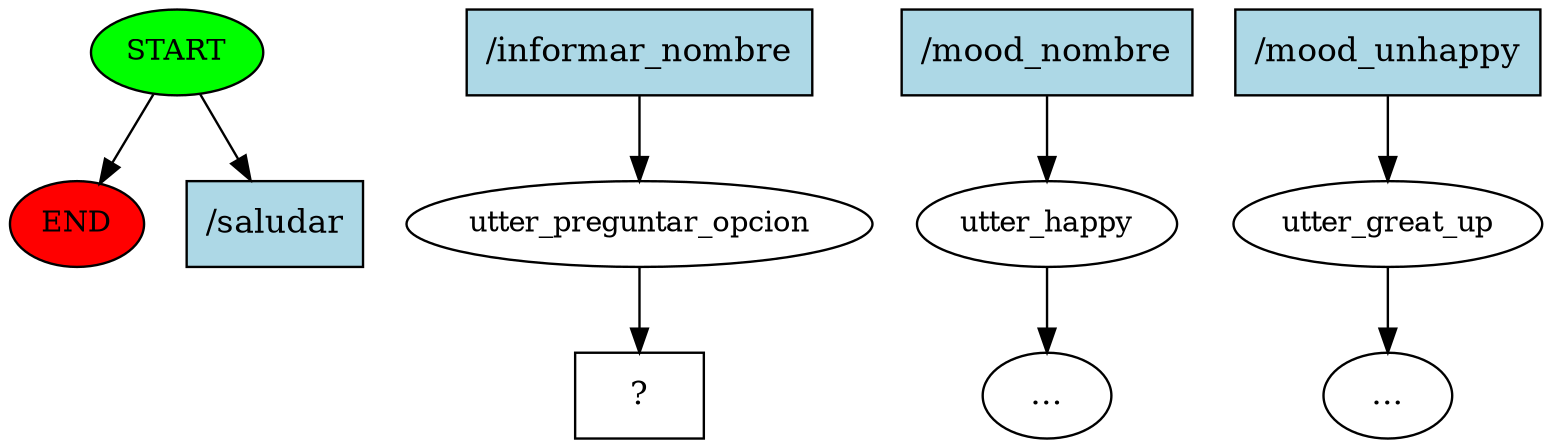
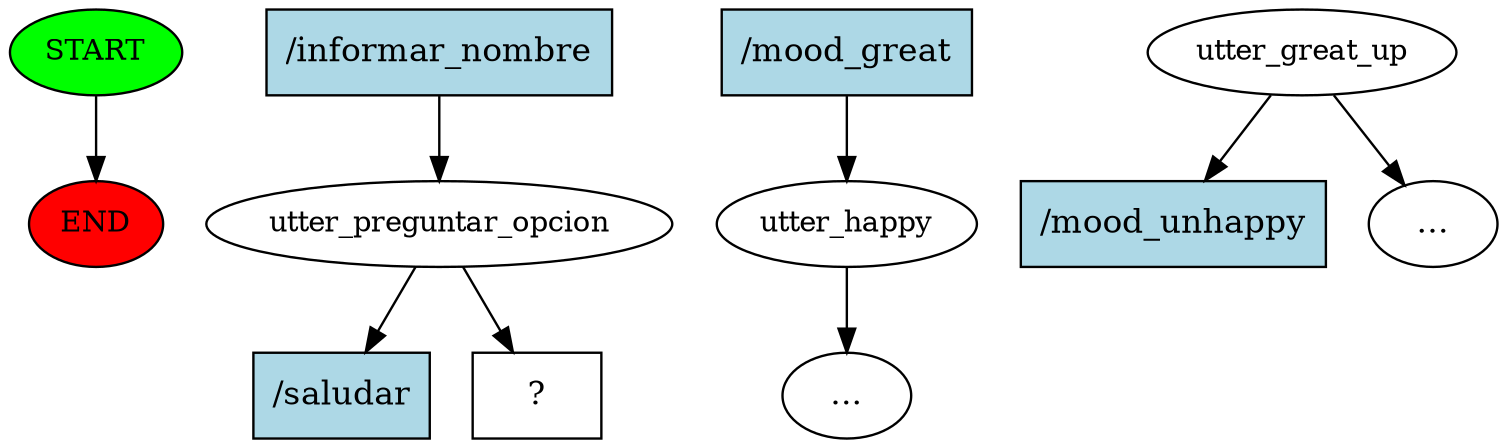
(1047, 52) -> (847, 52)
(219, 127) -> (397, 299)
(1388, 127) -> (1245, 128)
